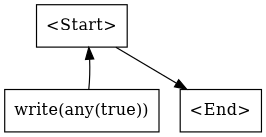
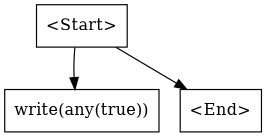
(90, 74) -> (74, 63)
